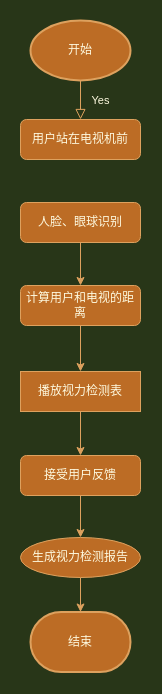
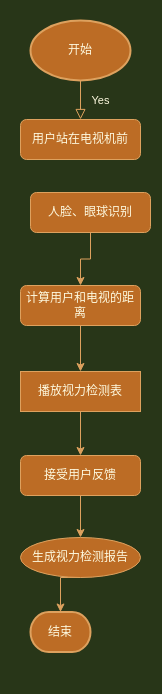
(81, 223) -> (91, 213)
(81, 642) -> (61, 632)
